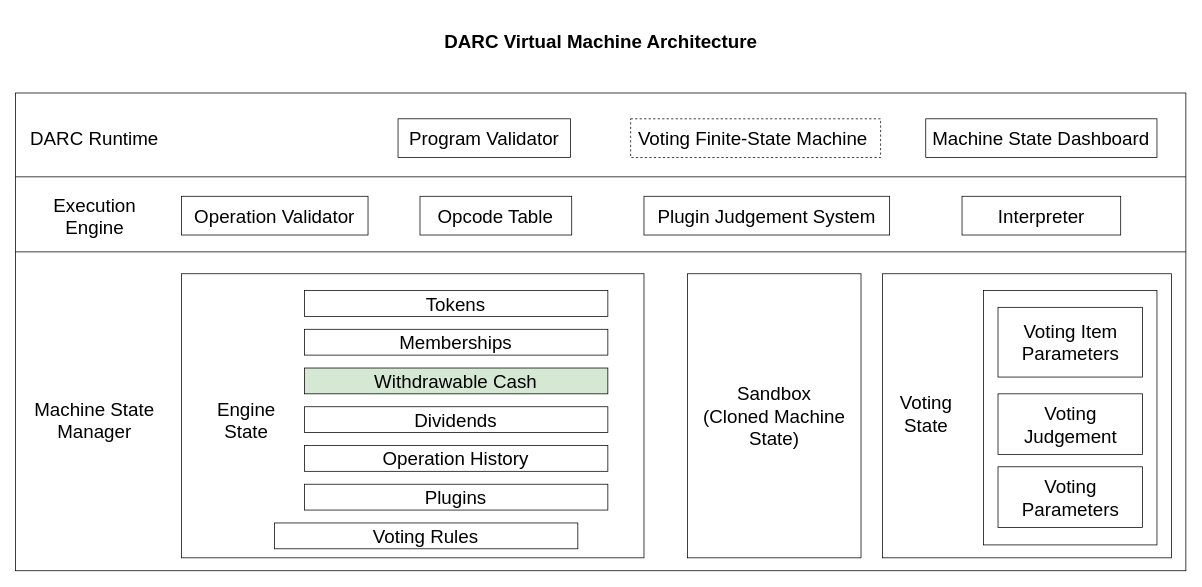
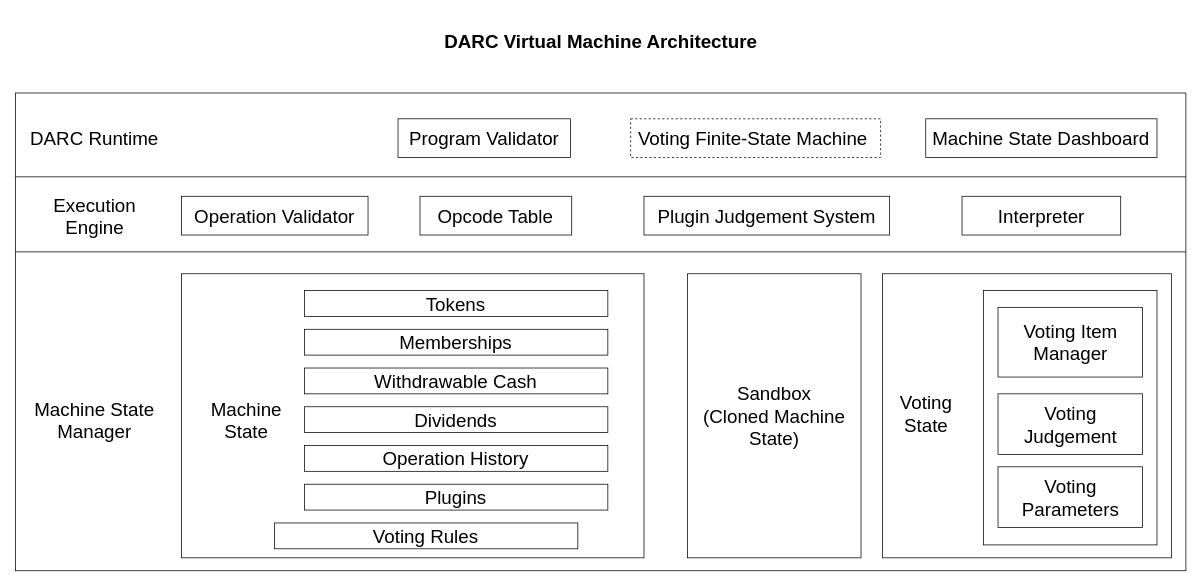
(1070, 342) -> (1070, 342)
(456, 381) -> (456, 381)
(246, 420) -> (246, 420)
